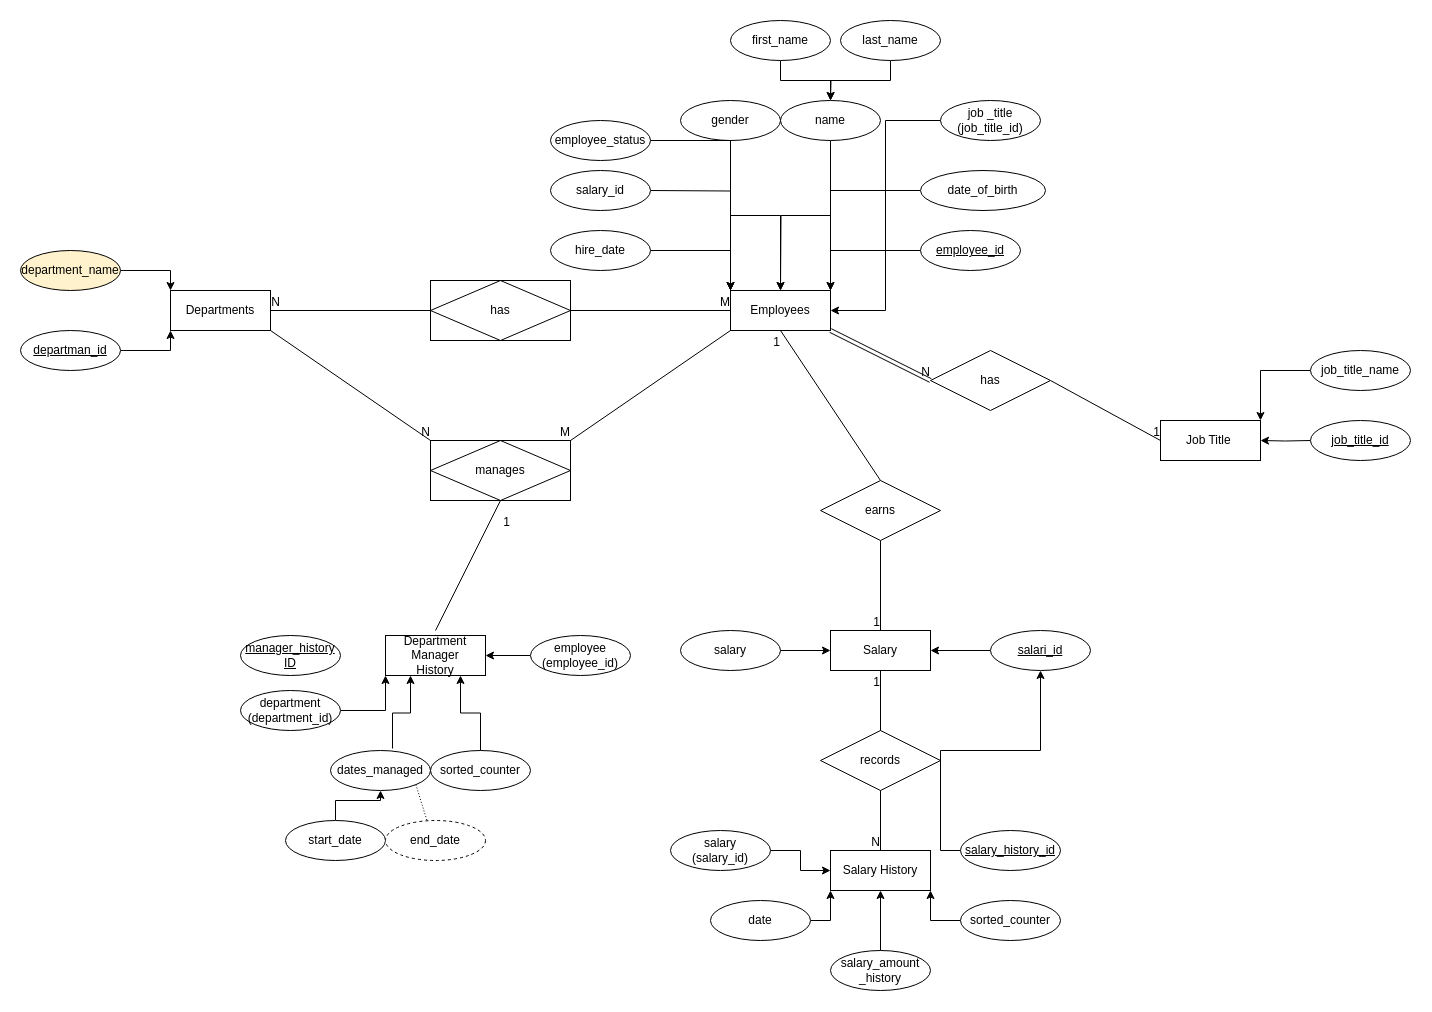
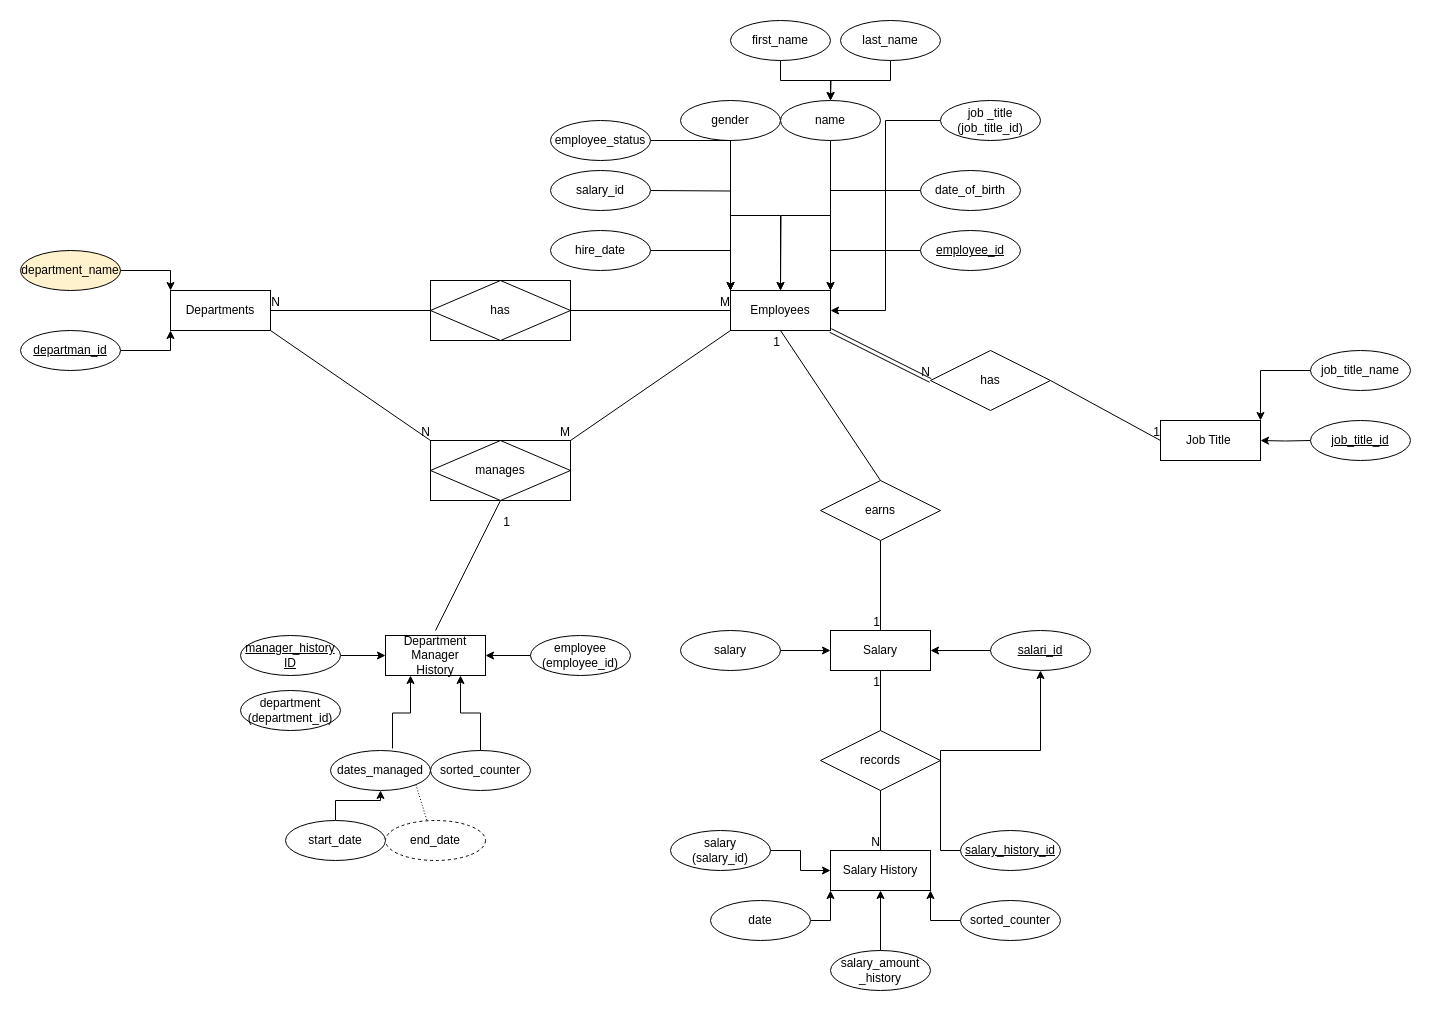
(983, 191) -> (971, 191)
none -> (360, 656)
(377, 711) -> none
